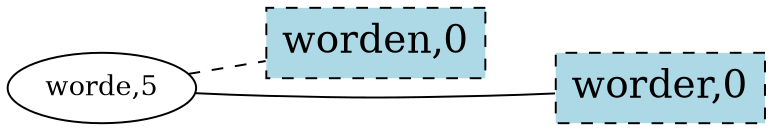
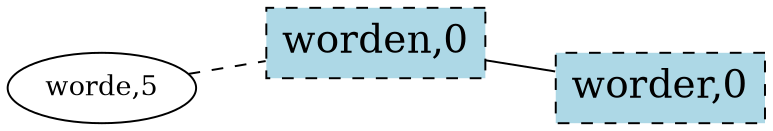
(375, 98) -> (520, 66)
